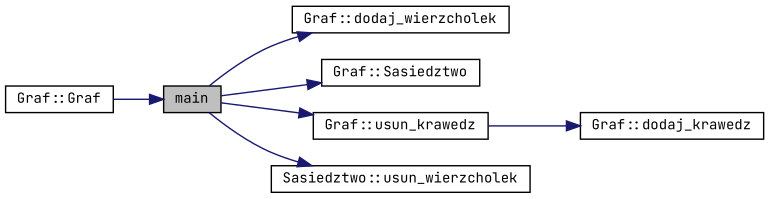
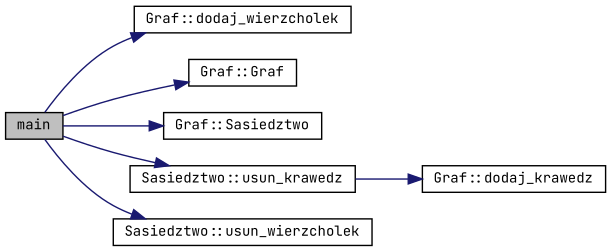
(131, 99) -> (118, 98)
(401, 126) -> (243, 179)
